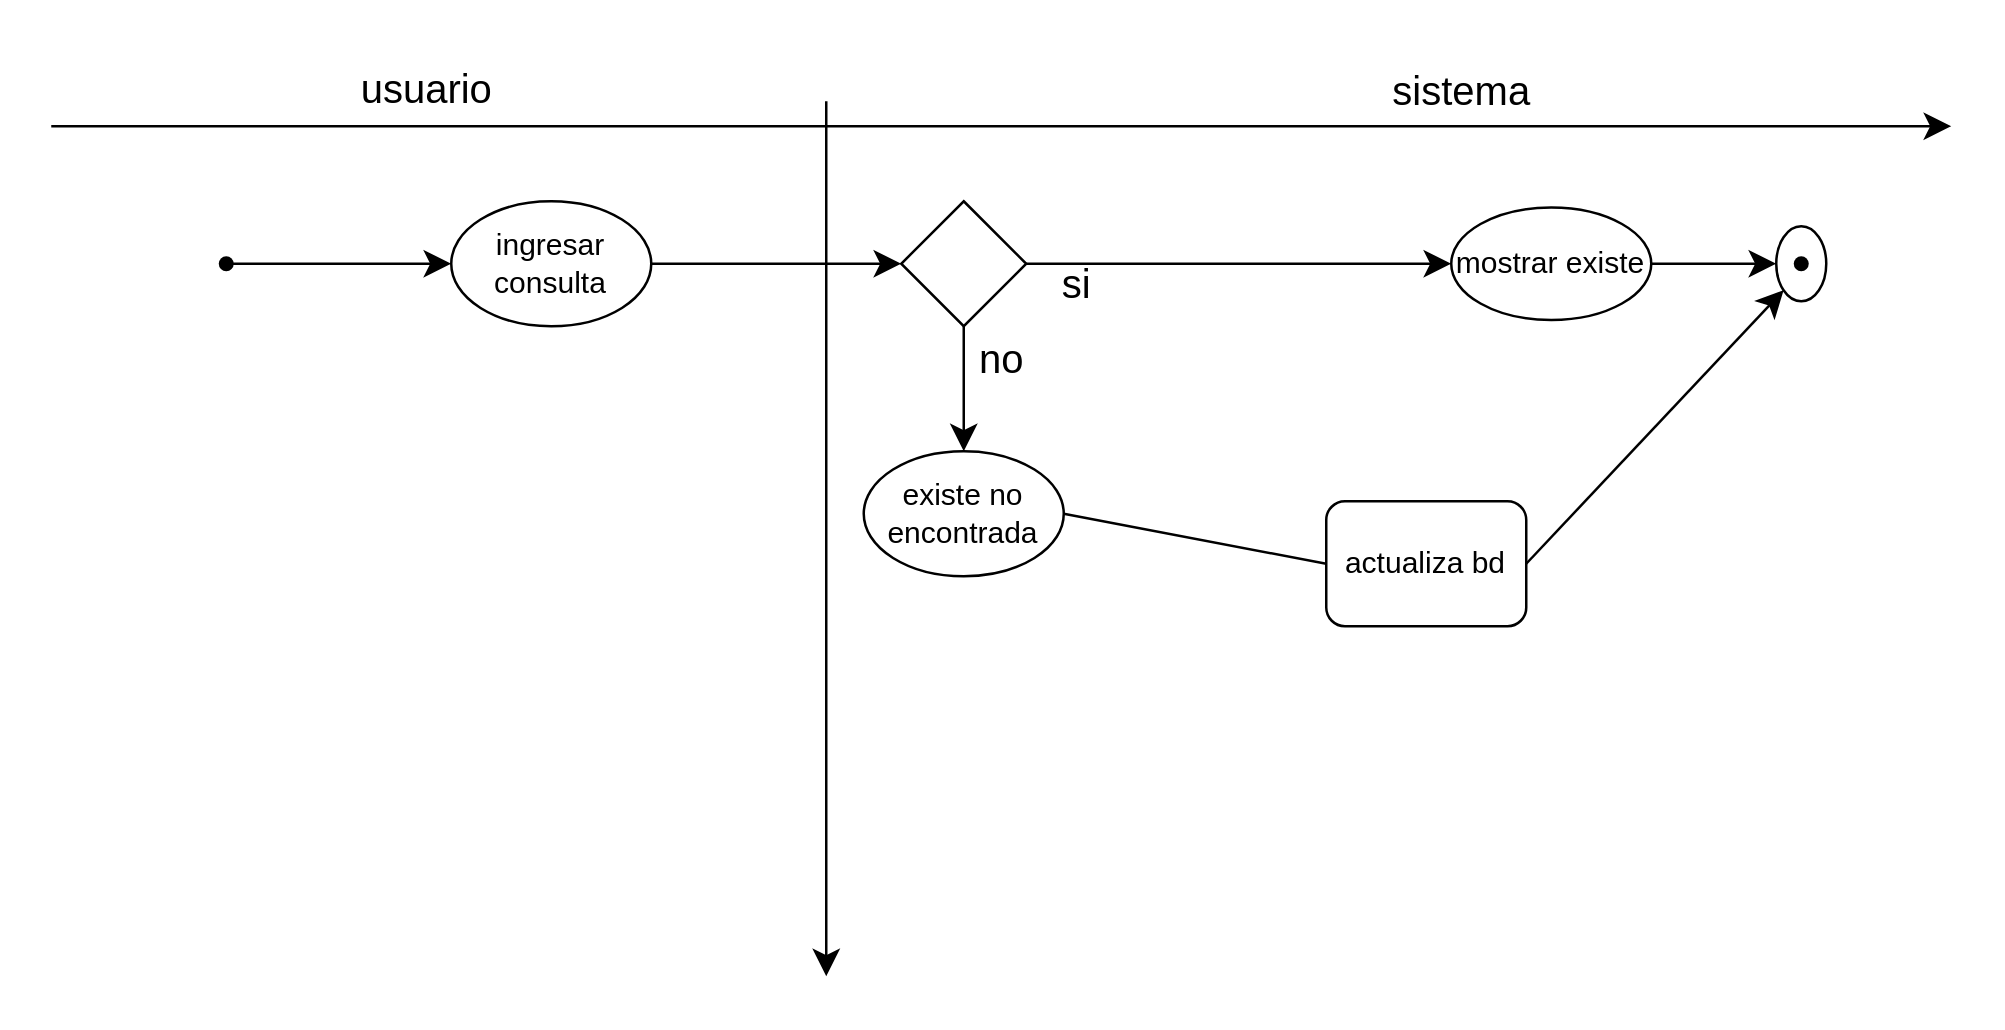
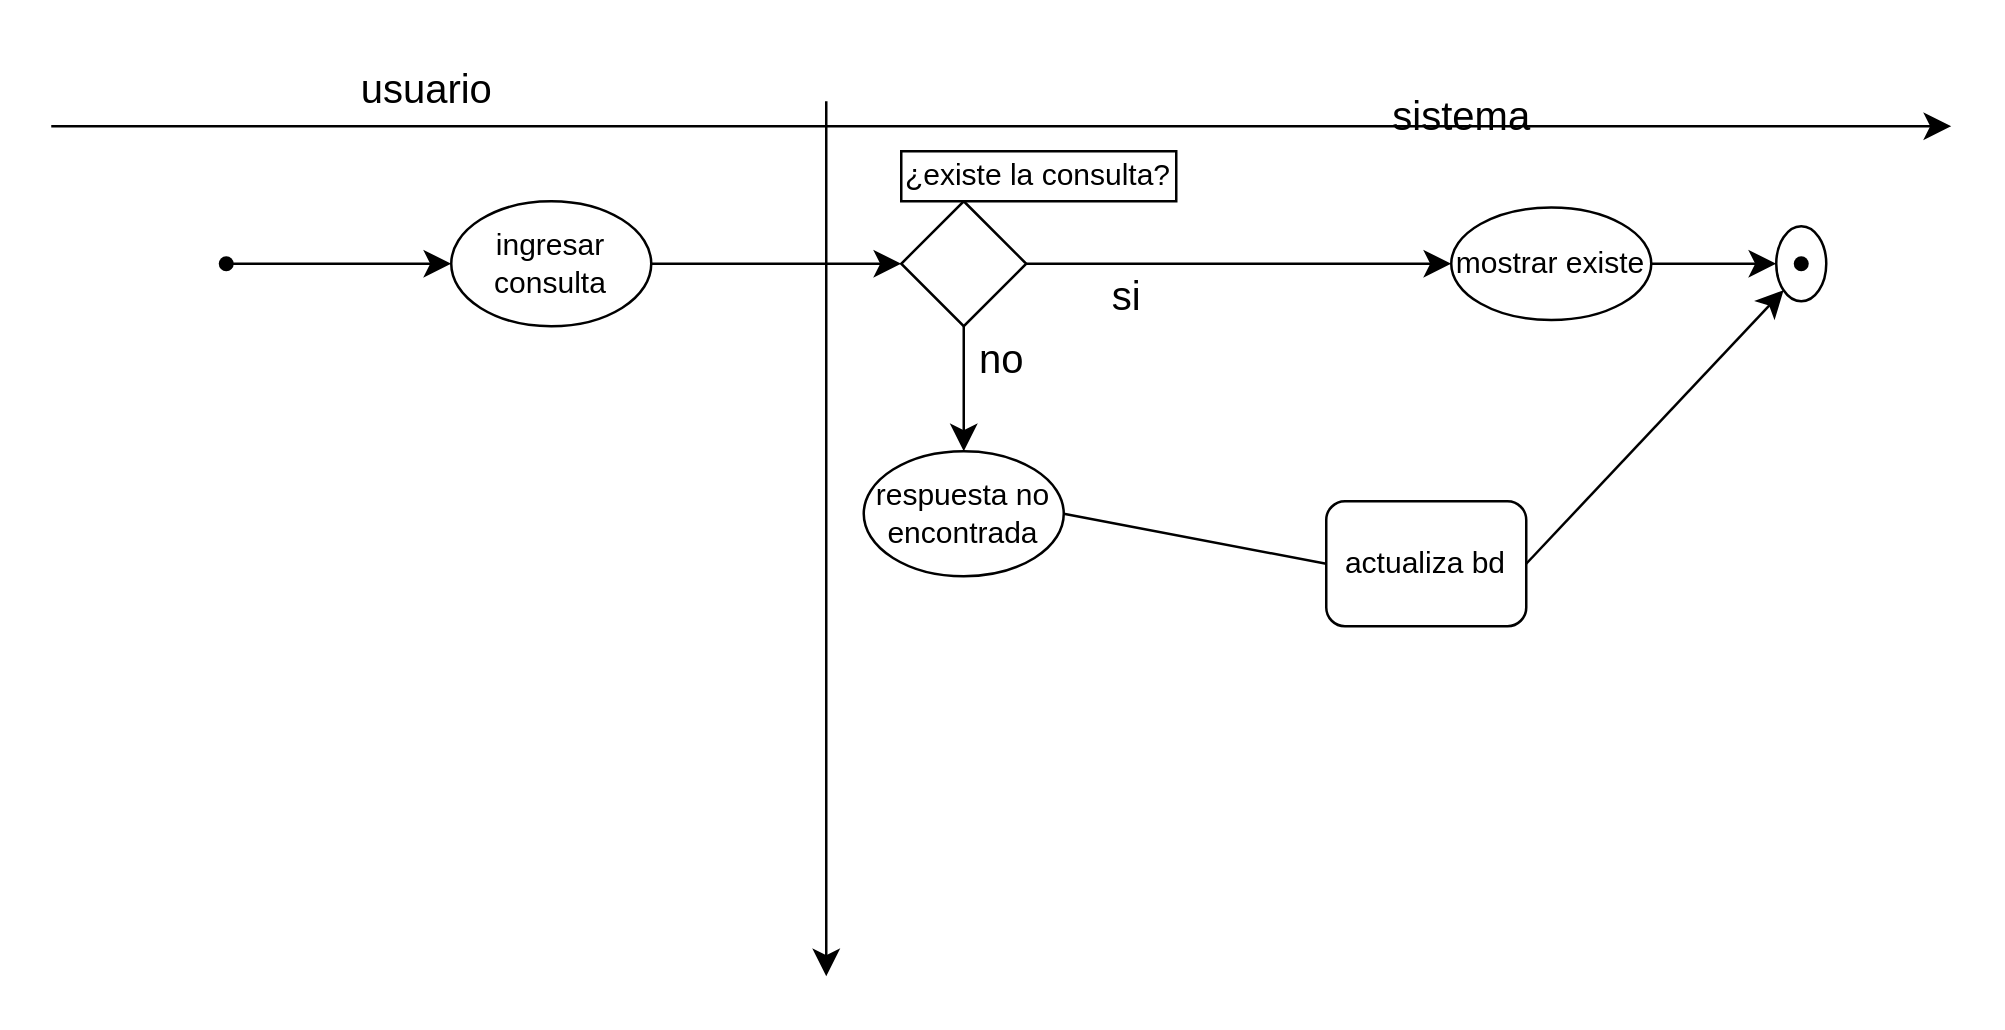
(1461, 91) -> (1461, 116)
none -> (1039, 176)
(1076, 283) -> (1126, 295)
(964, 514) -> (964, 514)
